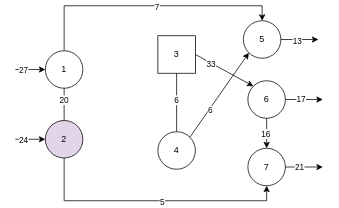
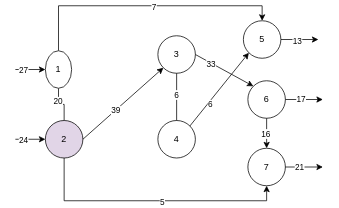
(177, 54) -> (177, 54)
(64, 69) -> (59, 69)
none -> (121, 106)
(177, 150) -> (177, 139)
